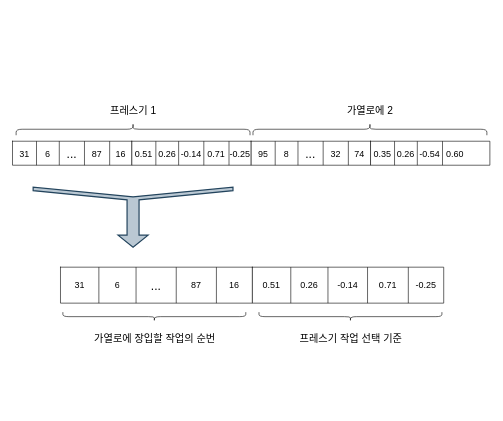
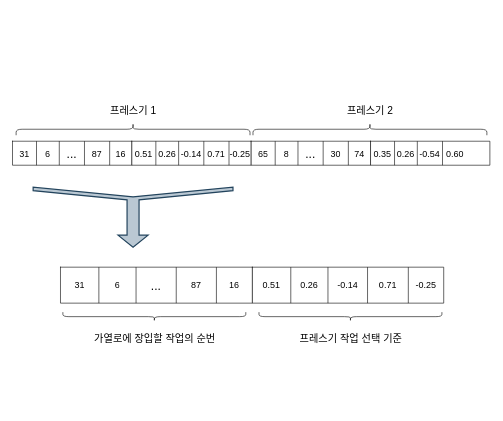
(370, 111) -> (370, 111)
(263, 153) -> (263, 153)
(336, 153) -> (336, 153)
